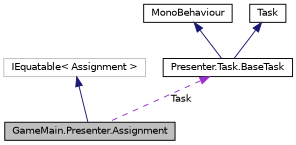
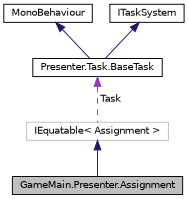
(268, 13) -> (147, 13)
(154, 101) -> (98, 104)
